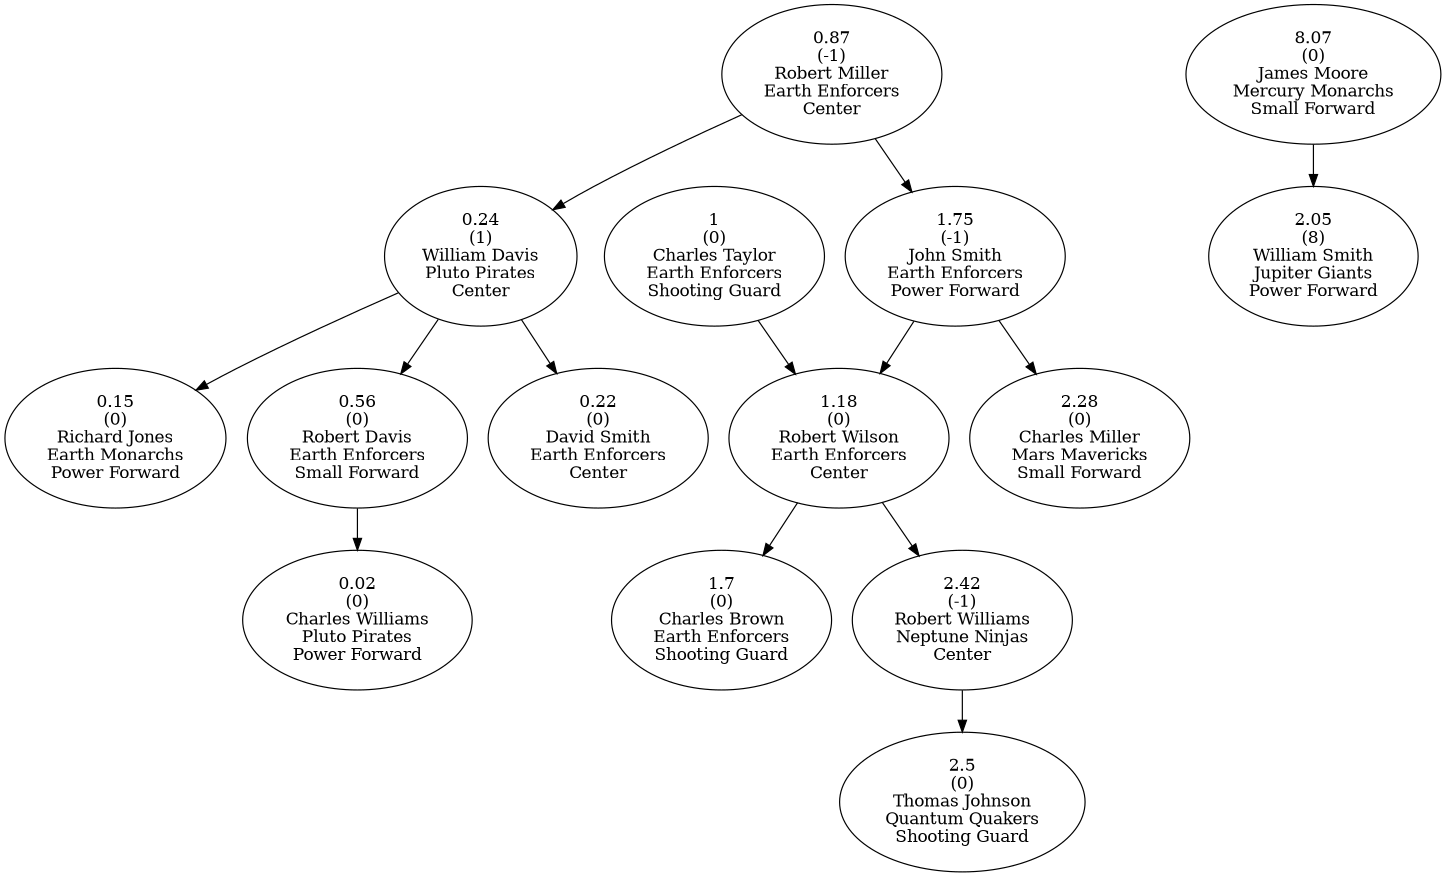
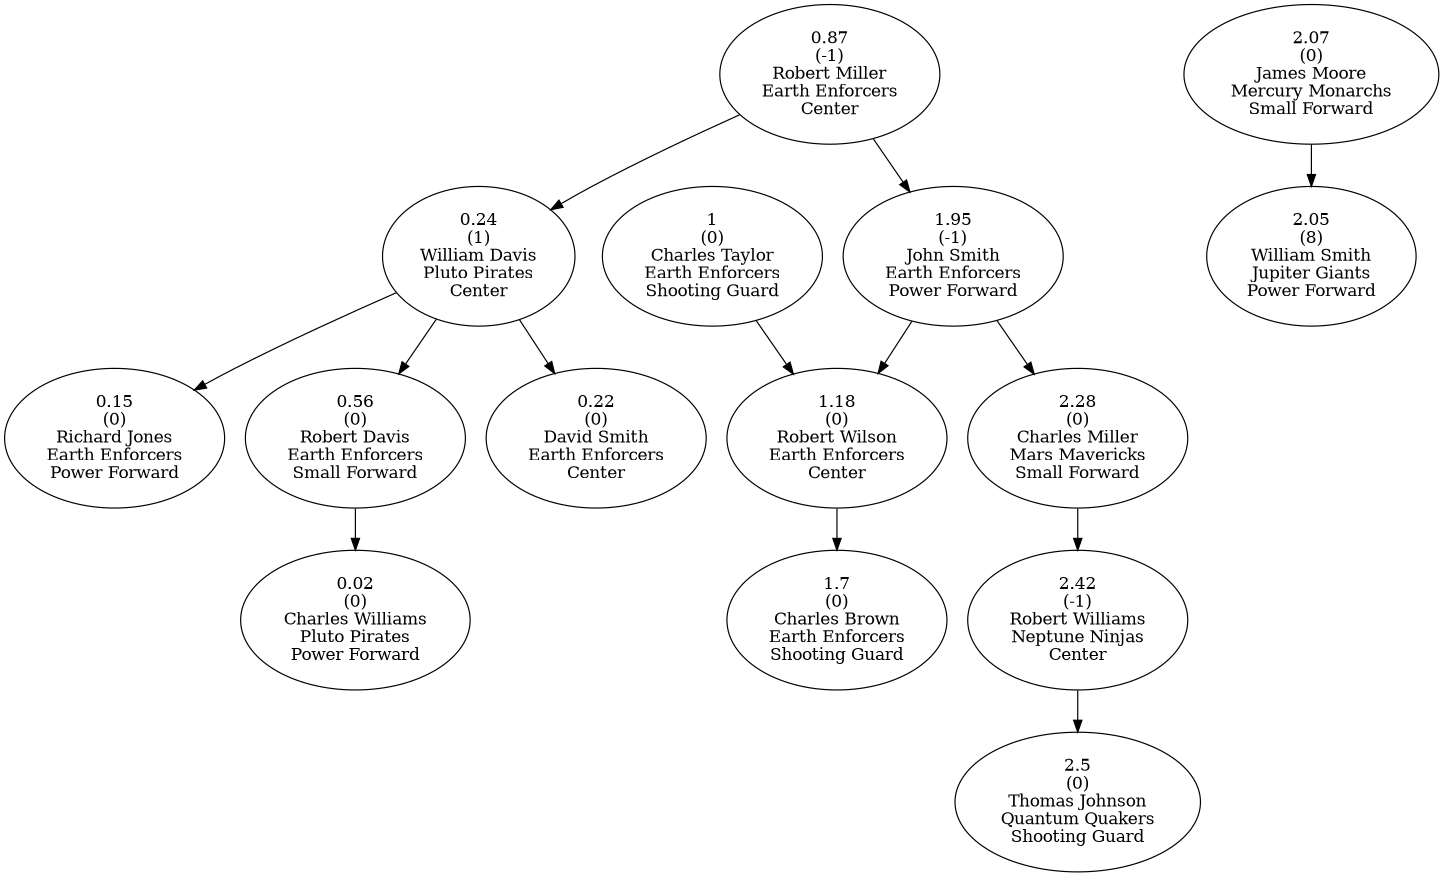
(1313, 74) -> (1311, 74)
(955, 256) -> (953, 256)
(115, 438) -> (115, 438)
(897, 524) -> (1078, 523)
